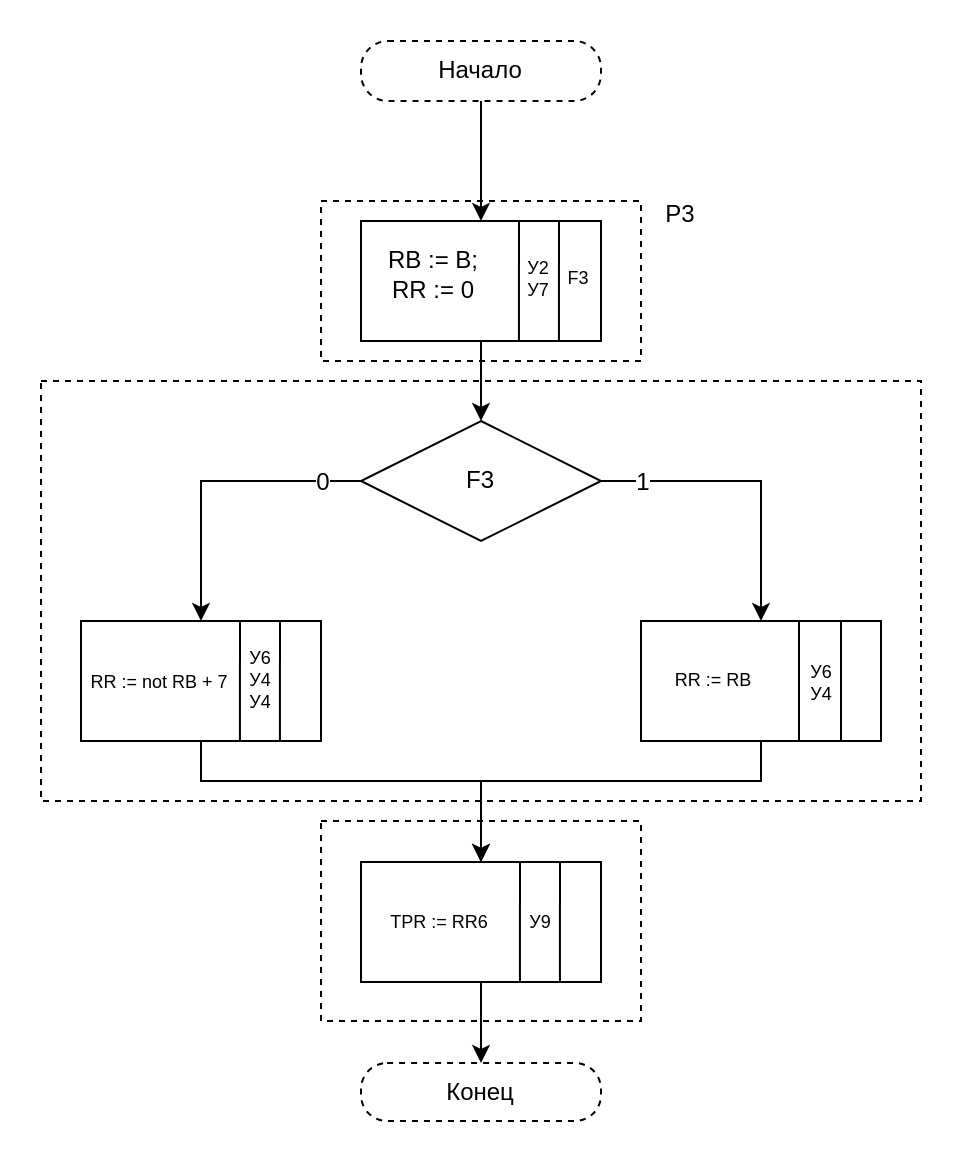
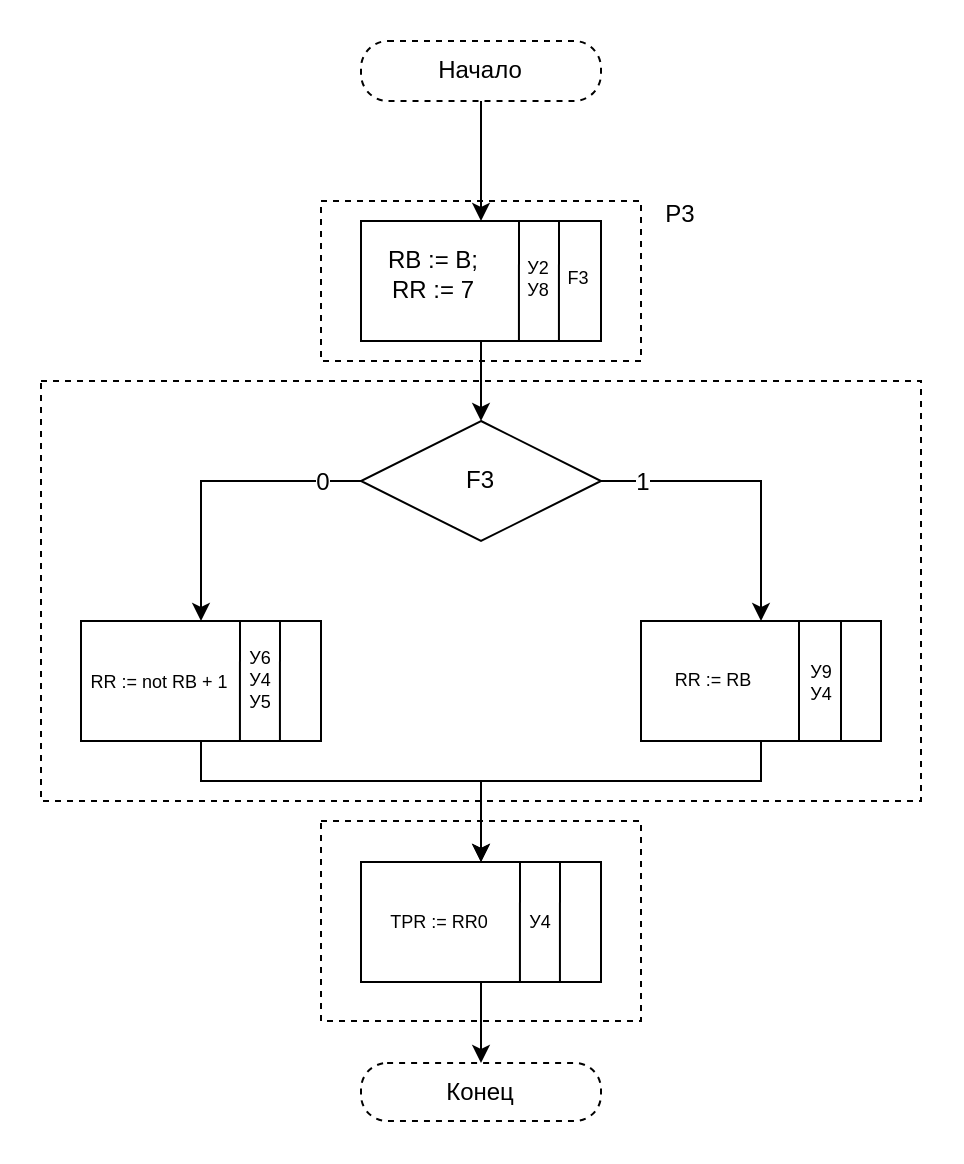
(434, 275) -> (434, 275)
(539, 279) -> (539, 279)
(261, 681) -> (261, 681)
(160, 683) -> (160, 683)
(822, 683) -> (822, 683)
(440, 923) -> (440, 923)
(541, 923) -> (541, 923)
